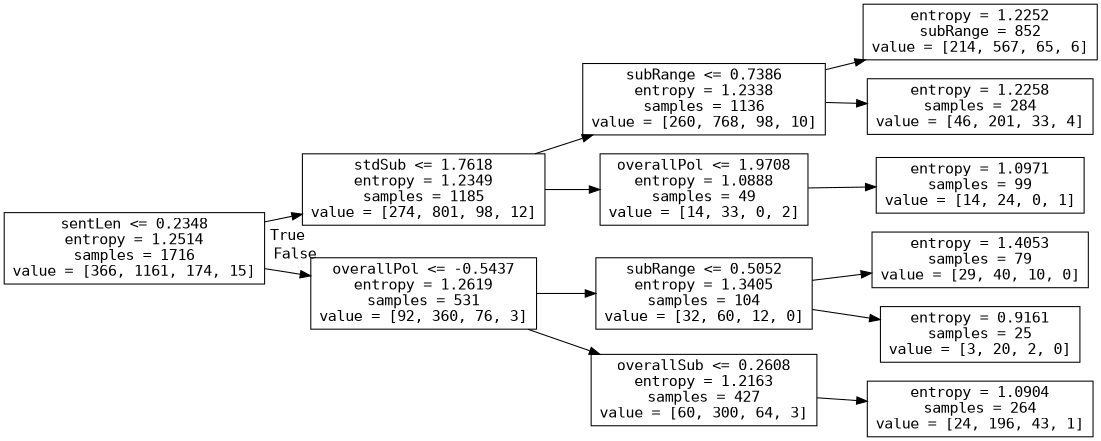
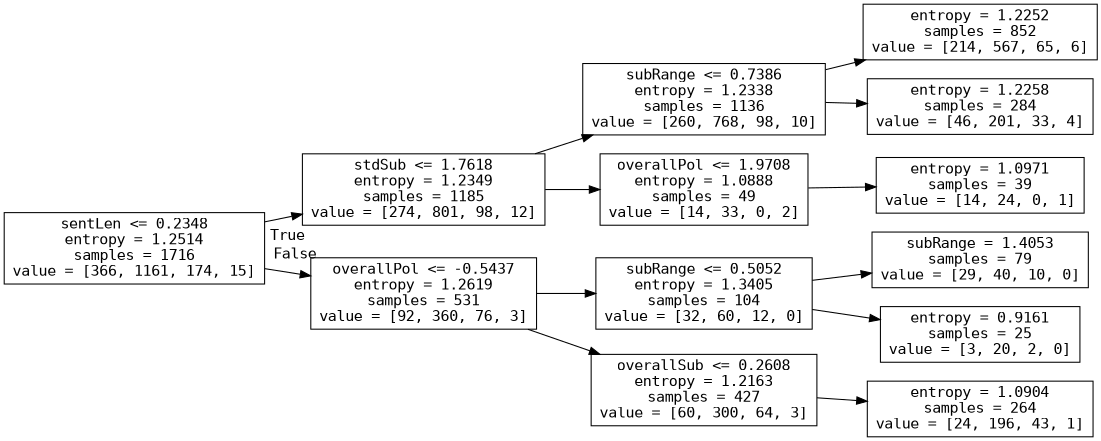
(980, 32) -> (980, 32)
(980, 185) -> (980, 185)
(980, 260) -> (980, 260)
